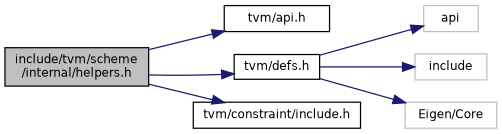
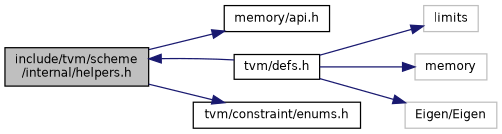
(277, 19) -> (277, 19)
(451, 19) -> (451, 19)
(451, 67) -> (451, 67)
(185, 75) -> (198, 59)
(277, 115) -> (277, 115)
(451, 115) -> (451, 115)
